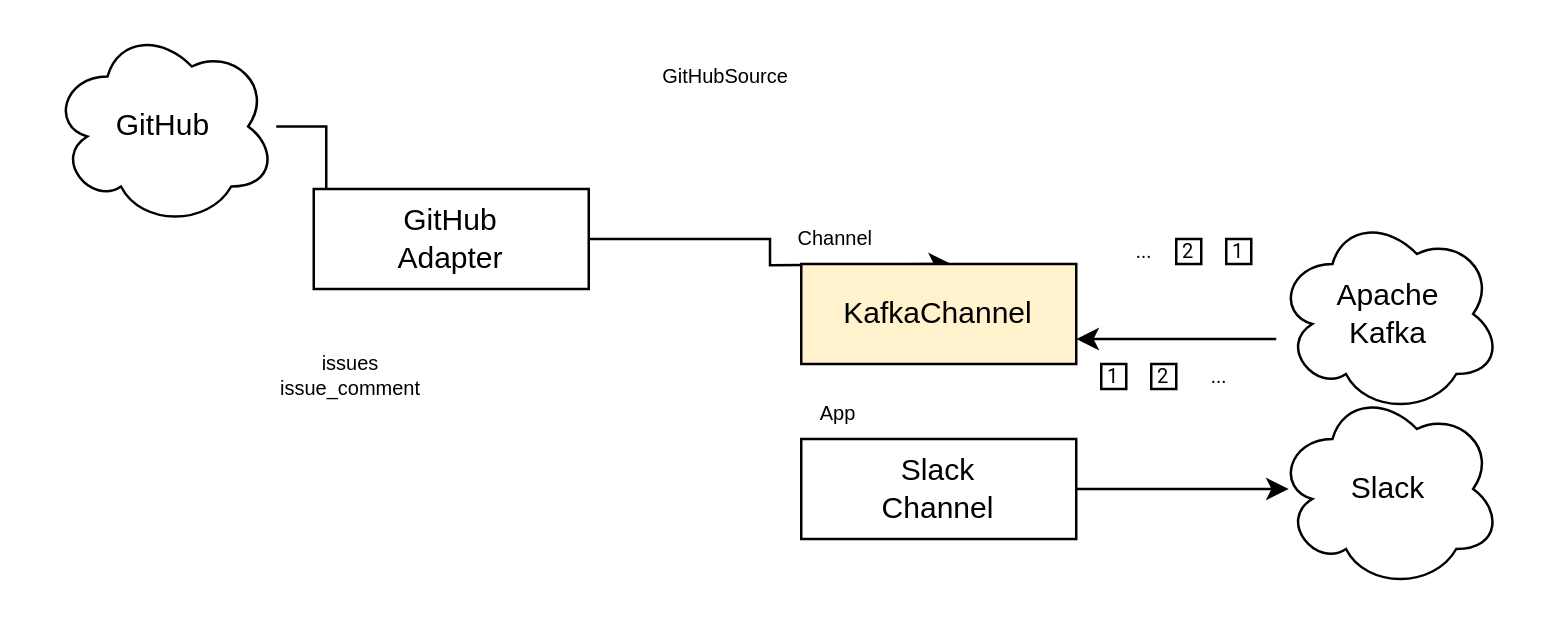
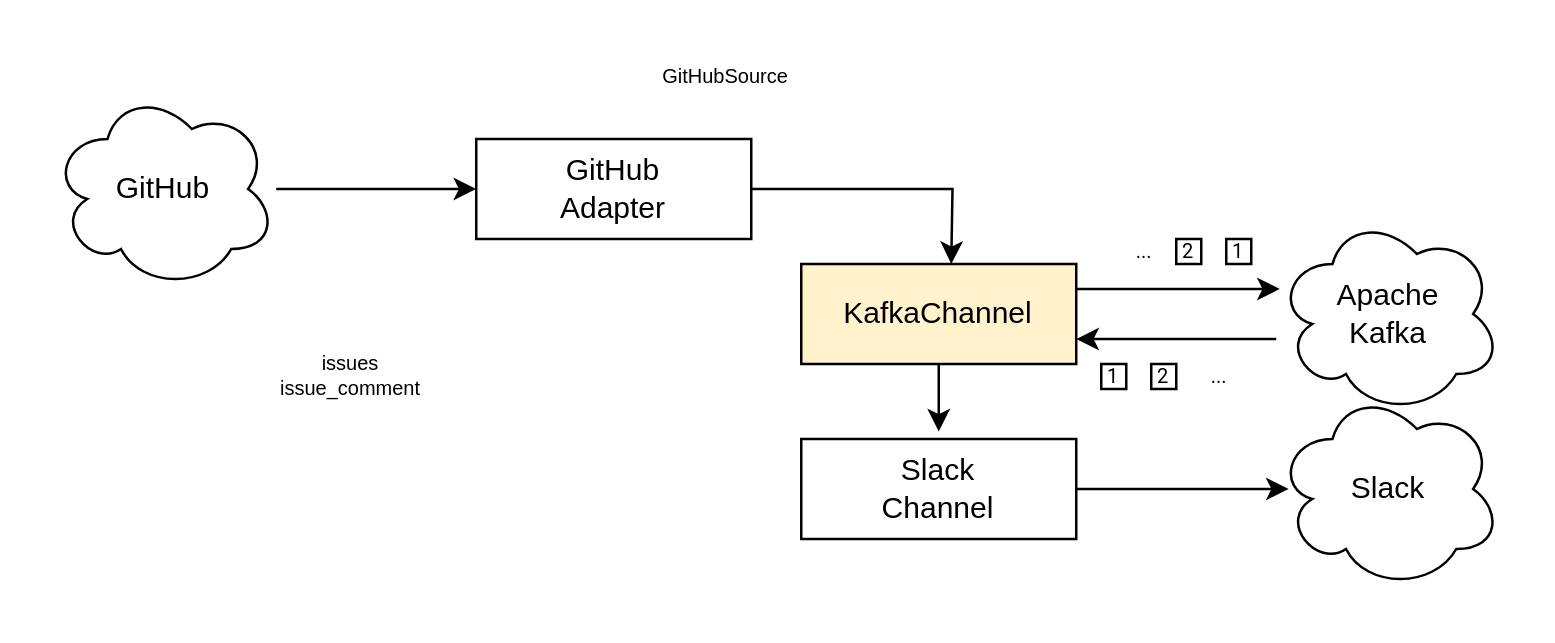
(164, 126) -> (164, 189)
(451, 239) -> (614, 189)
(839, 239) -> none
none -> (1169, 289)
(839, 414) -> none
none -> (939, 414)
